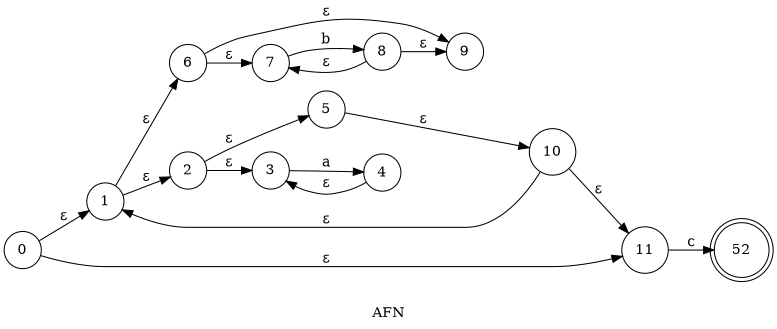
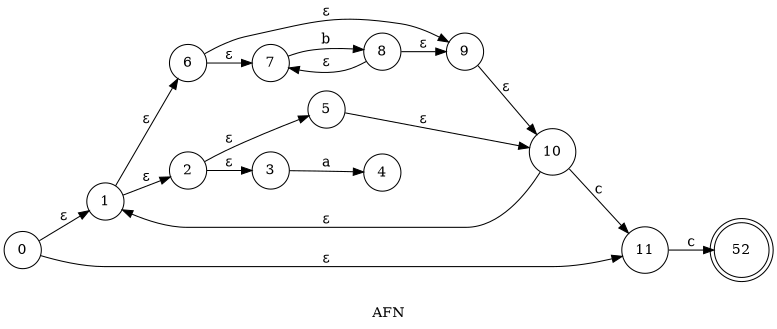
none -> (504, 96)
(599, 190) -> (599, 190)
(331, 194) -> none
